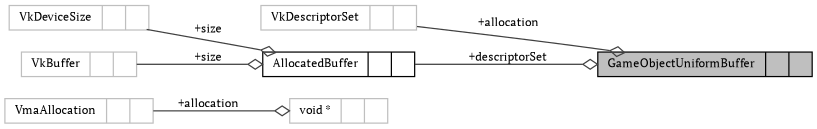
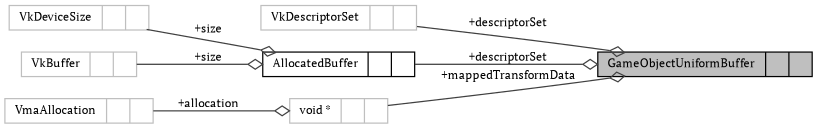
(507, 23) -> (507, 23)
none -> (499, 92)
